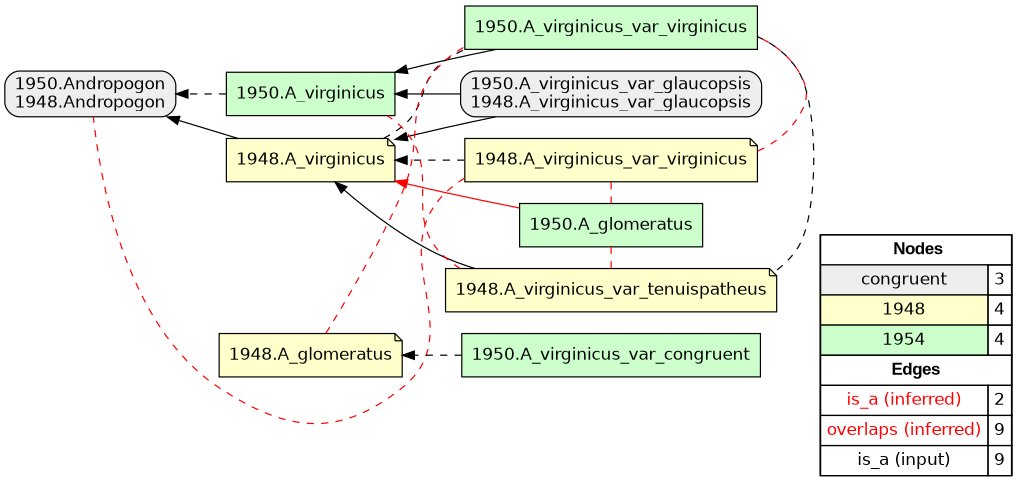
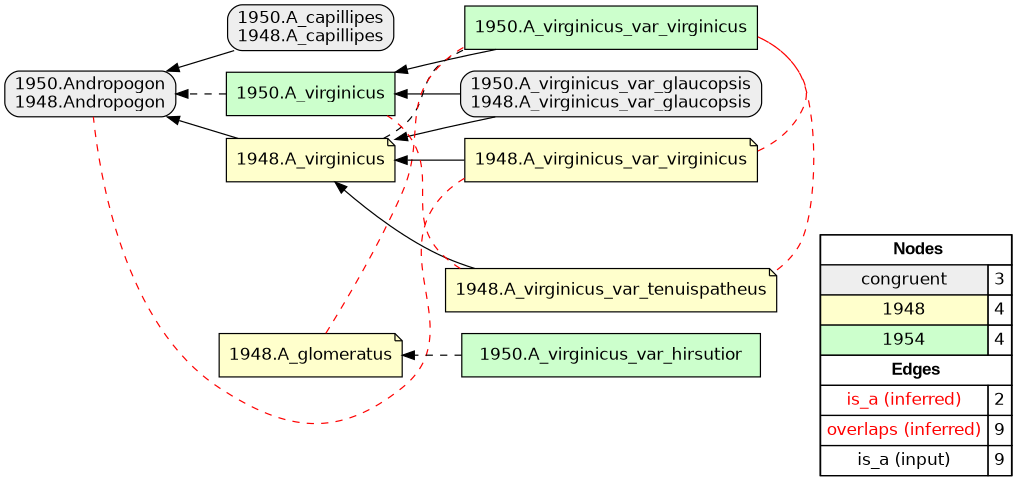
none -> (311, 28)
(813, 148) -> (813, 148)
(436, 160) -> (436, 160)
(611, 225) -> none
(611, 355) -> (611, 355)
